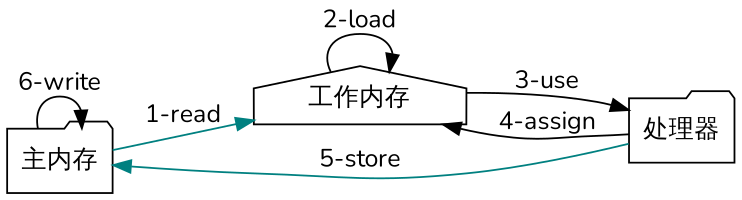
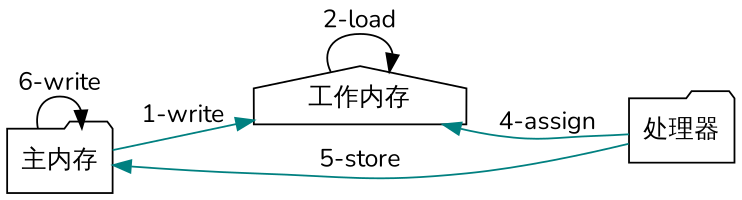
(539, 95) -> none
(183, 115) -> (183, 115)
(545, 139) -> (545, 139)
